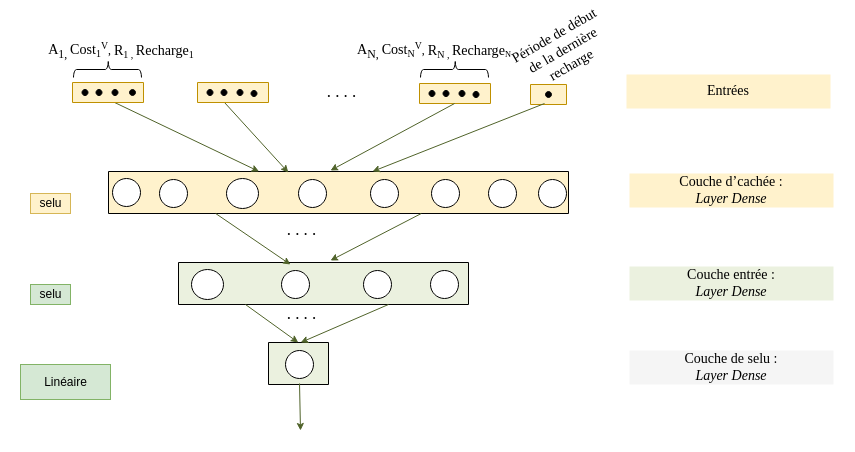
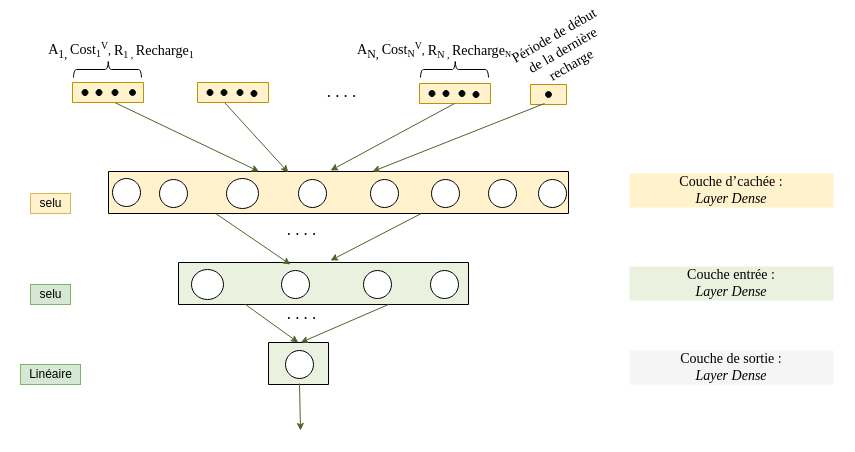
(729, 92) -> none
(732, 368) -> (732, 368)
(66, 382) -> (51, 375)
